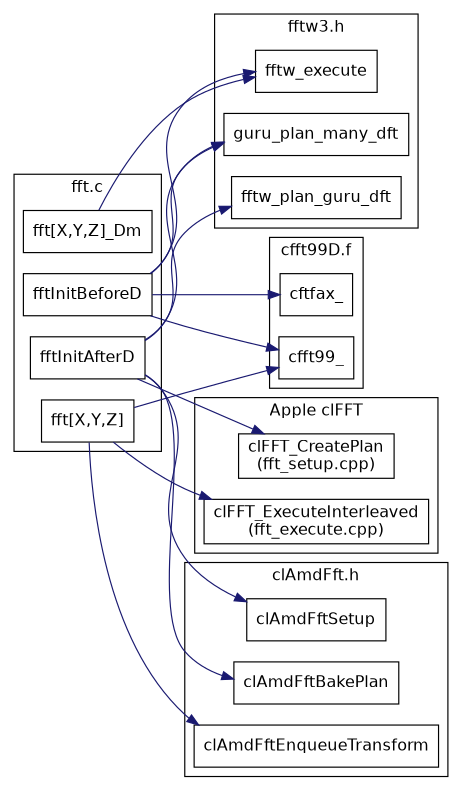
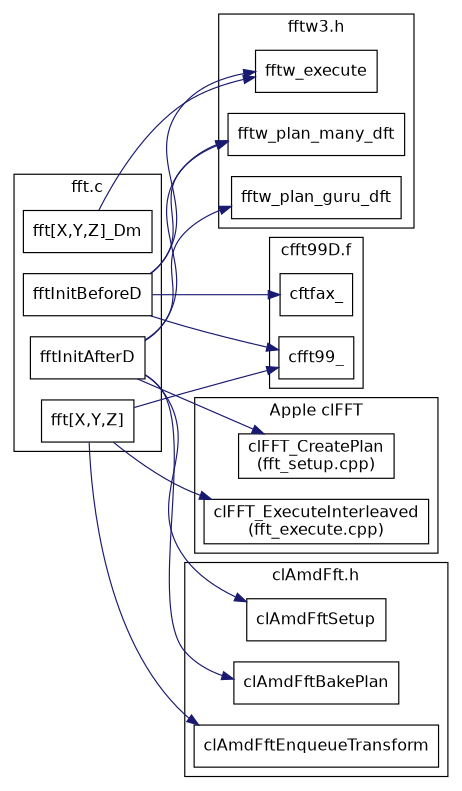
(316, 134) -> (316, 134)
